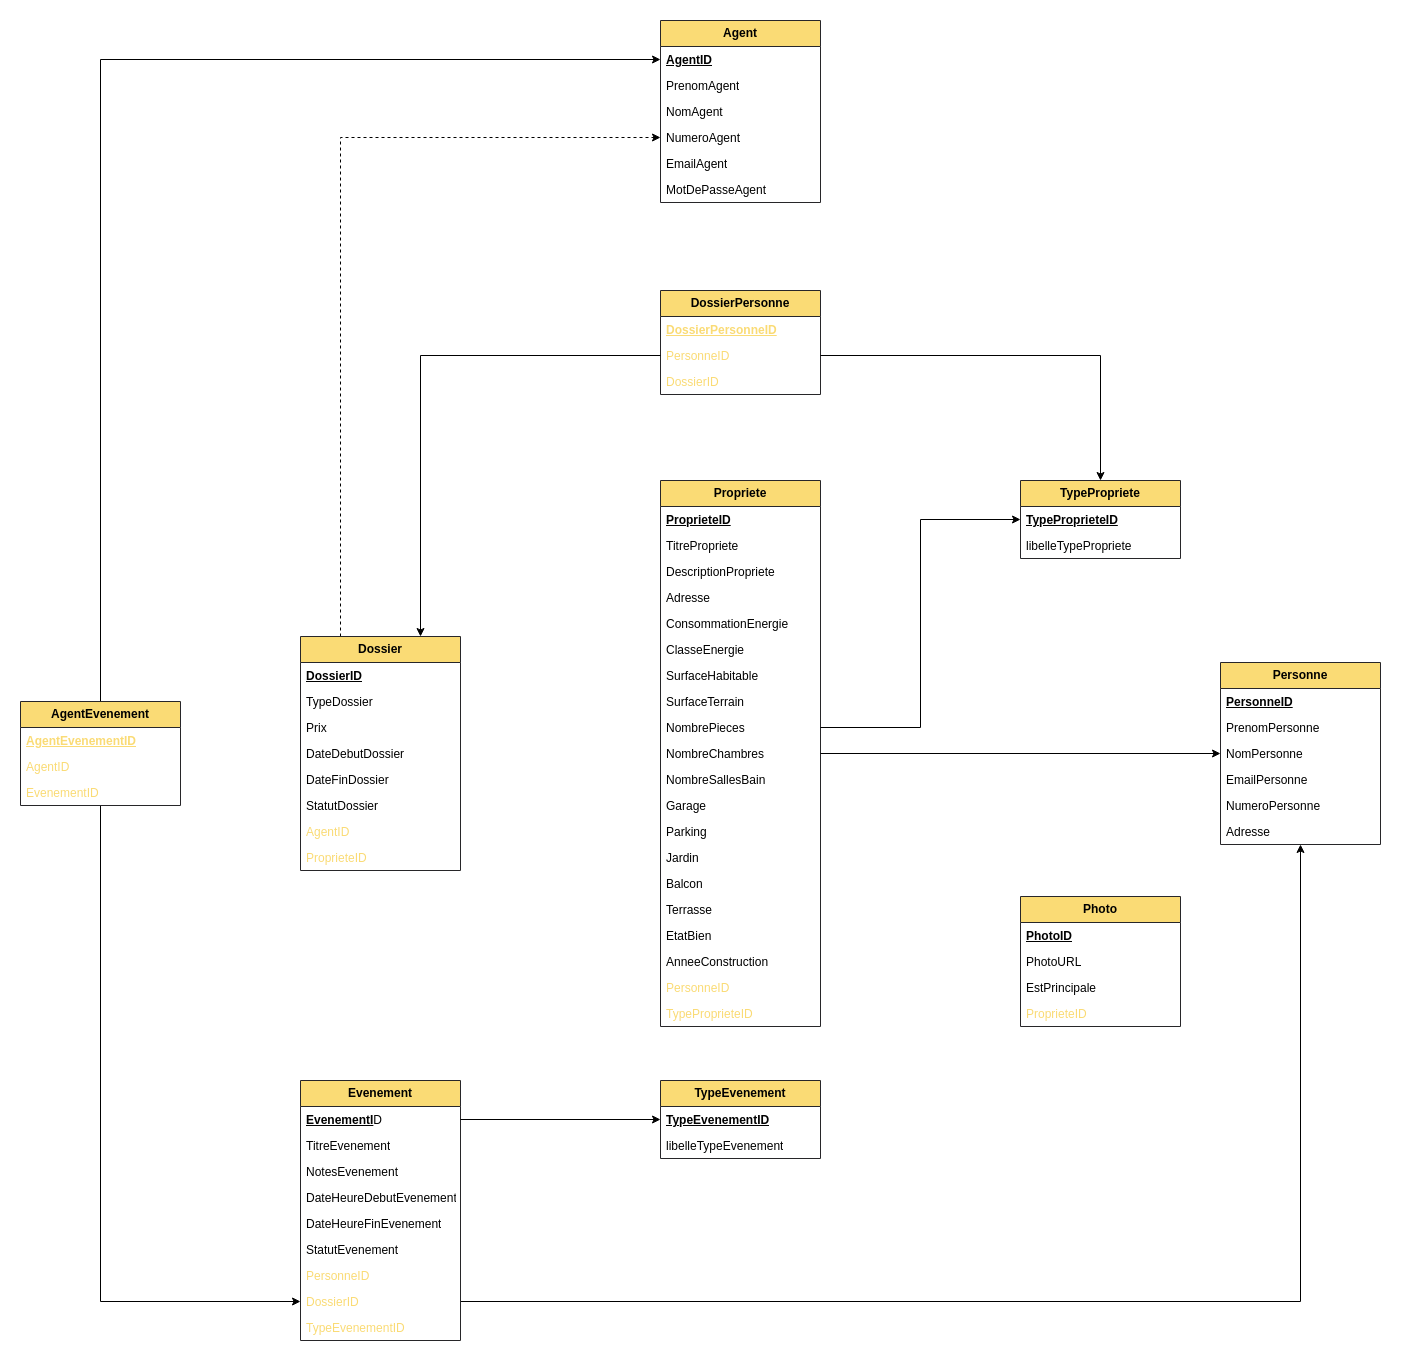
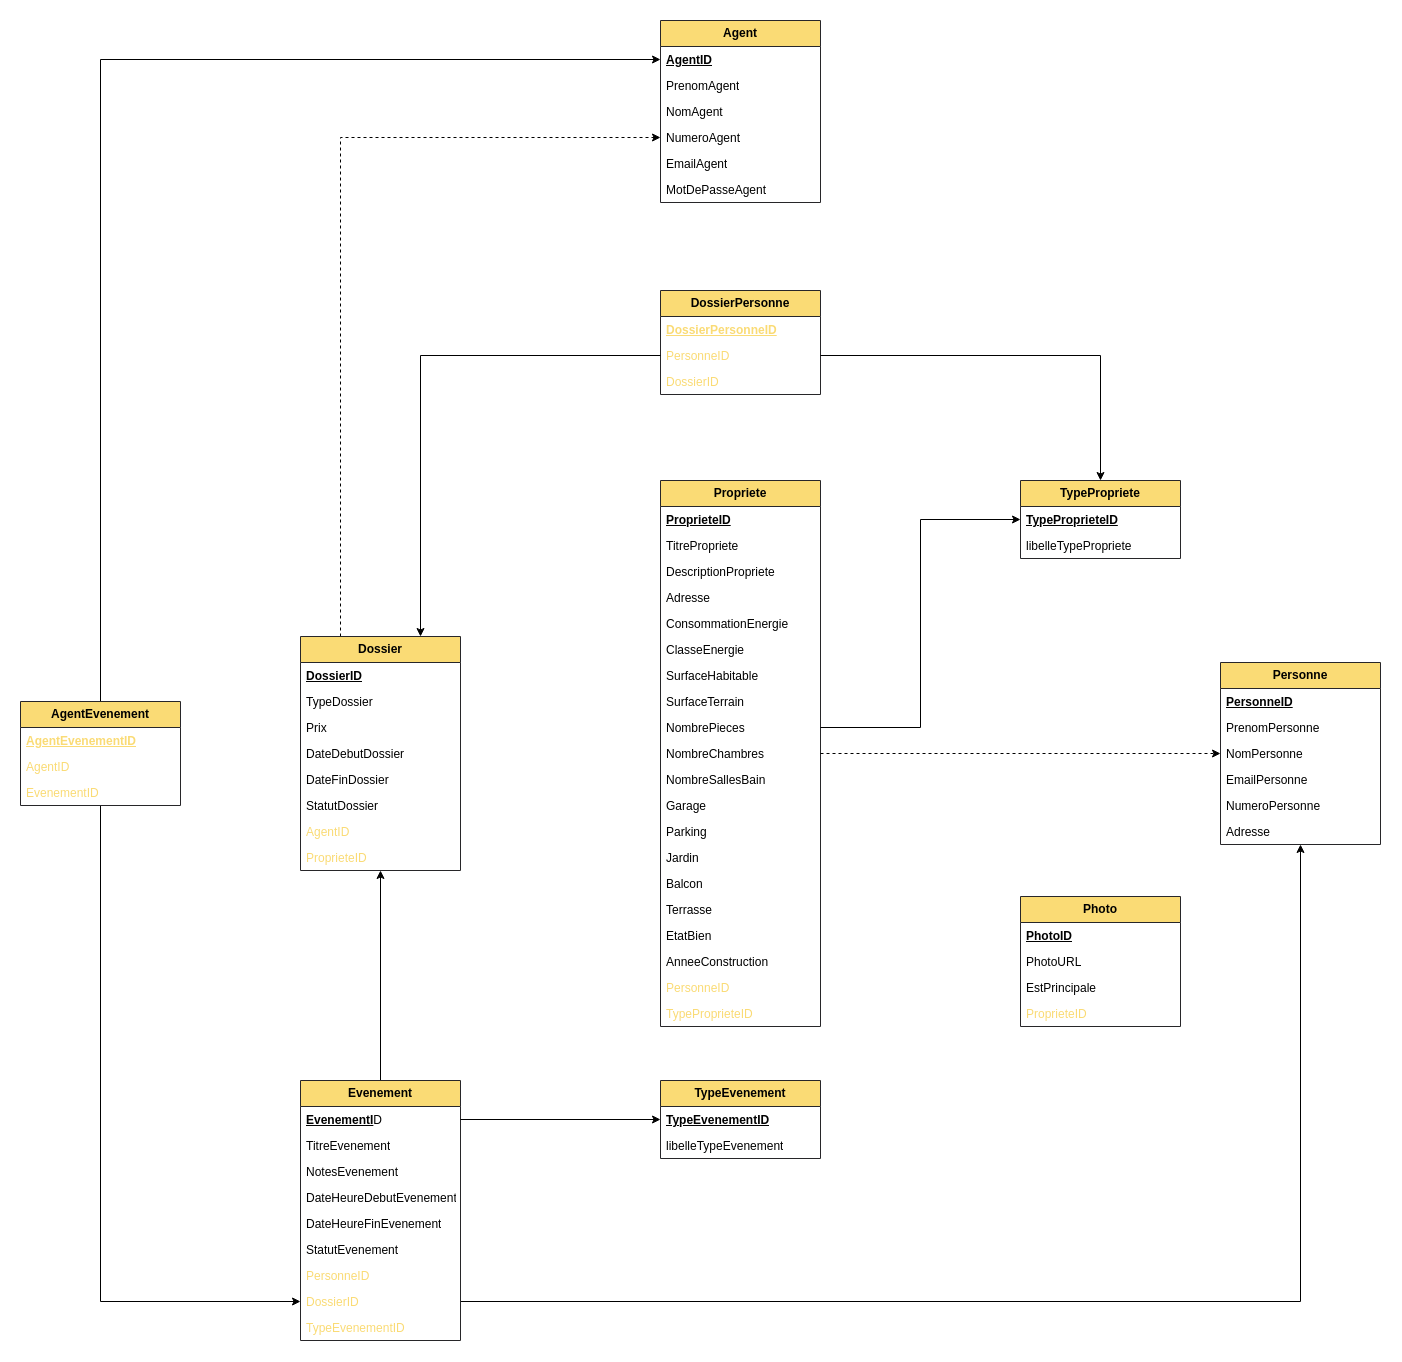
(1017, 754) -> (1017, 754)
none -> (381, 978)
